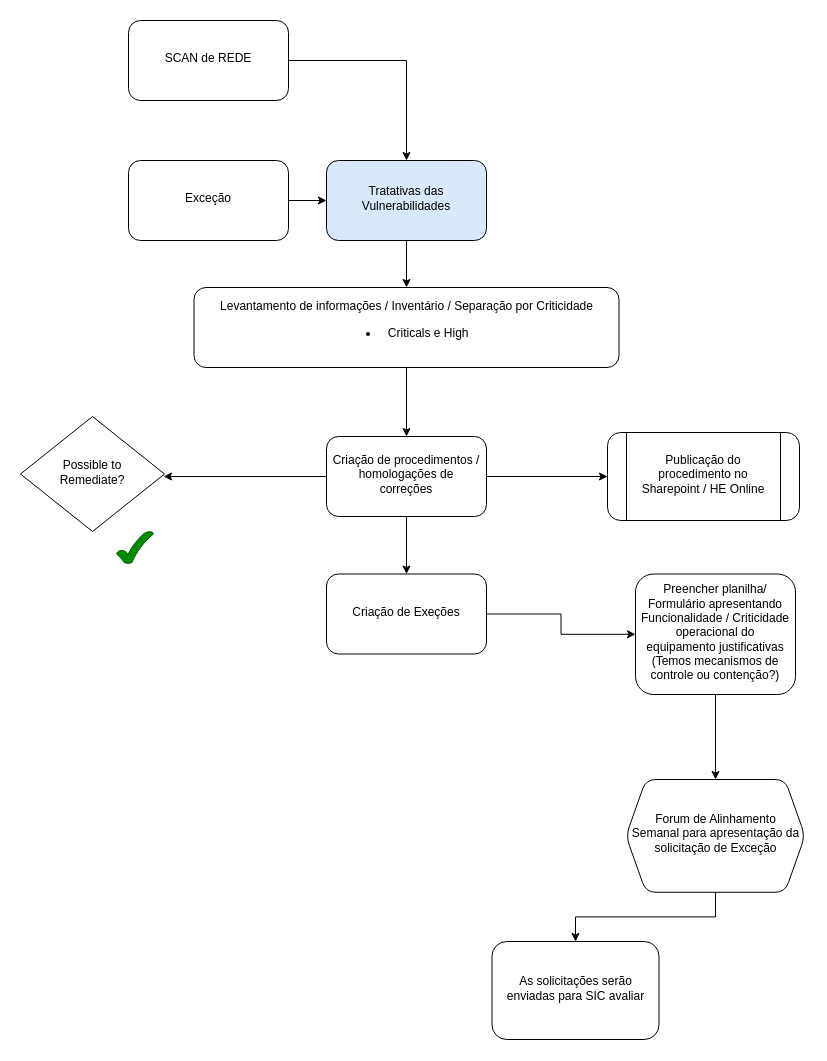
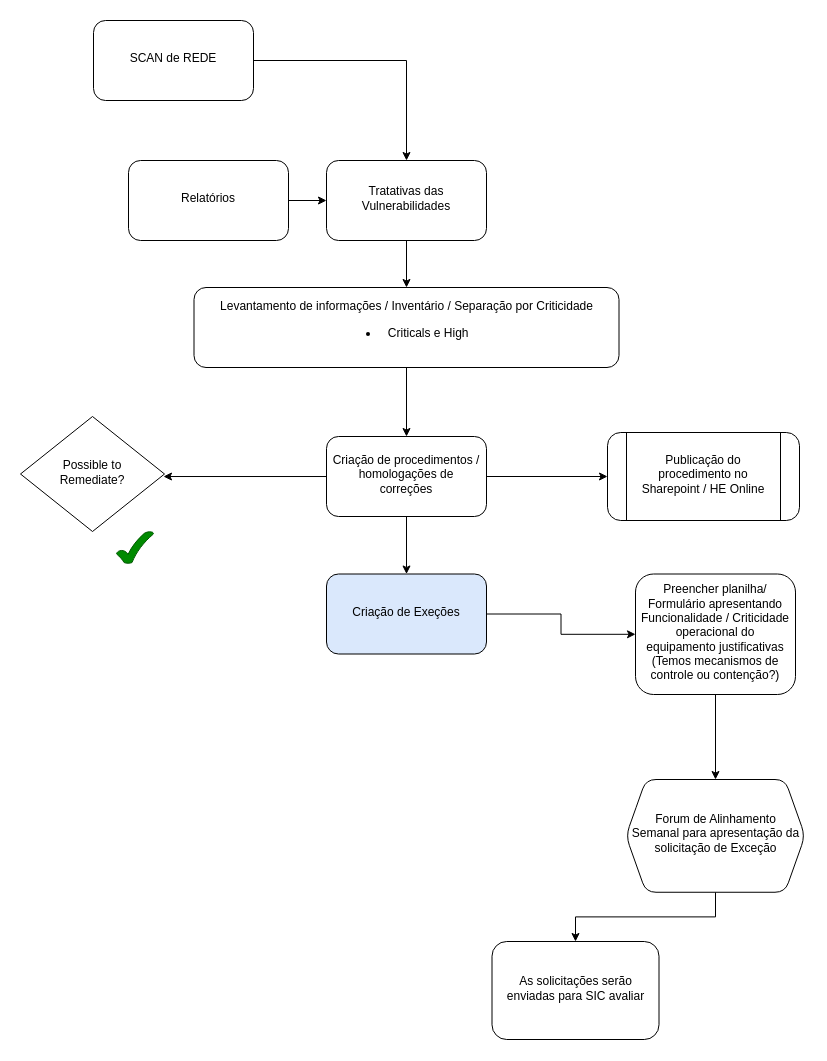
(209, 61) -> (174, 61)
(209, 199) -> (209, 199)
(407, 201) -> (407, 201)
(407, 614) -> (407, 614)
